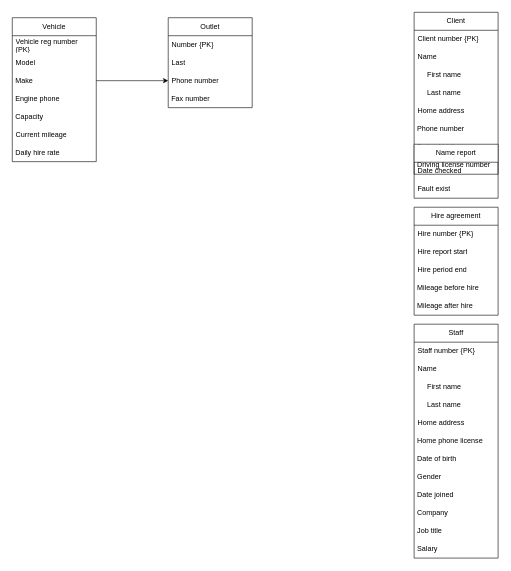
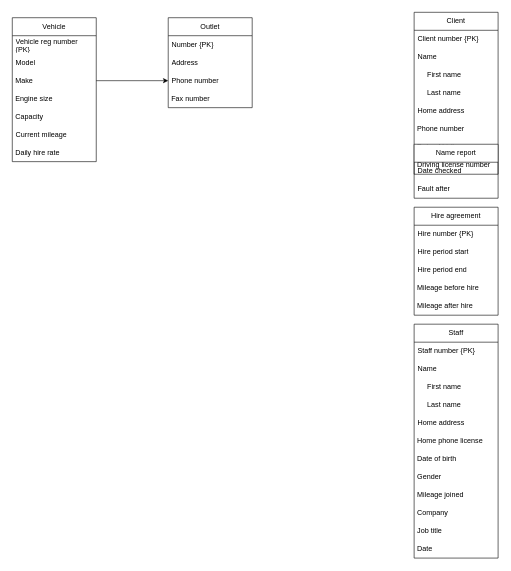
(180, 63) -> (186, 63)
(36, 99) -> (33, 99)
(437, 189) -> (438, 189)
(449, 252) -> (448, 252)
(436, 495) -> (440, 495)
(427, 549) -> (424, 549)
